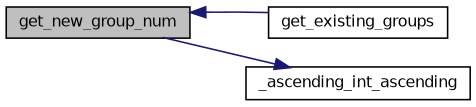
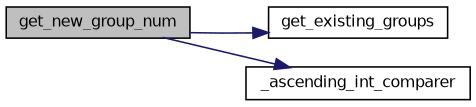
(237, 12) -> (222, 33)
(358, 83) -> (358, 83)
